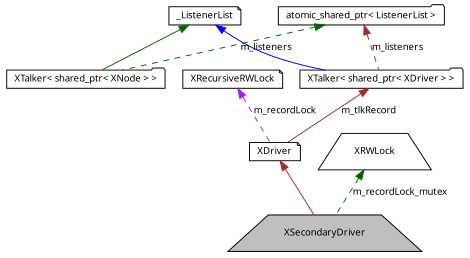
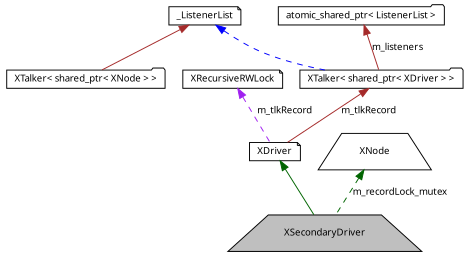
(219, 49) -> none
(141, 50) -> (141, 50)
(373, 52) -> (373, 52)
(272, 56) -> (272, 56)
(285, 111) -> (285, 111)
(375, 152) -> (375, 152)
(300, 192) -> (300, 192)
